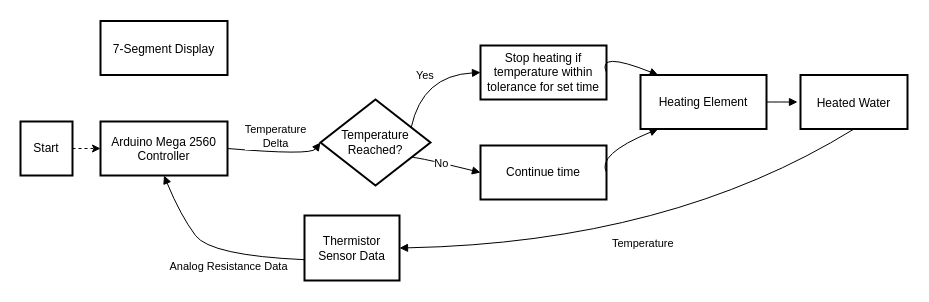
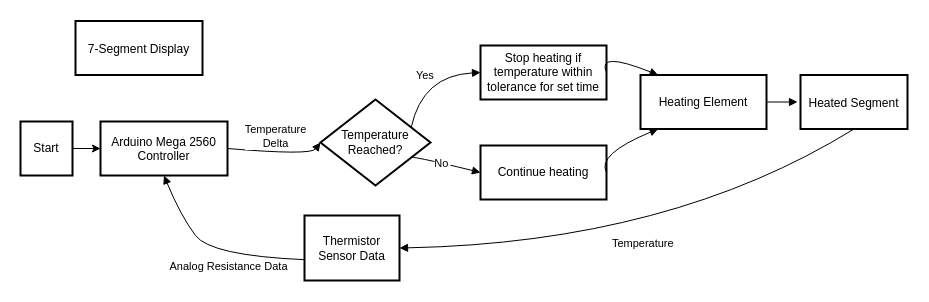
(164, 48) -> (139, 48)
(854, 103) -> (854, 103)
(83, 149) -> (83, 149)
(544, 173) -> (544, 173)
